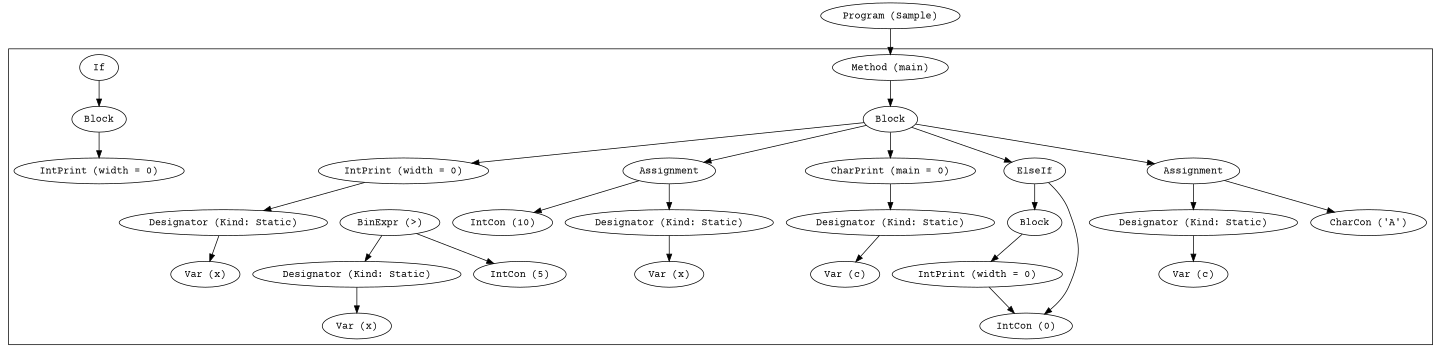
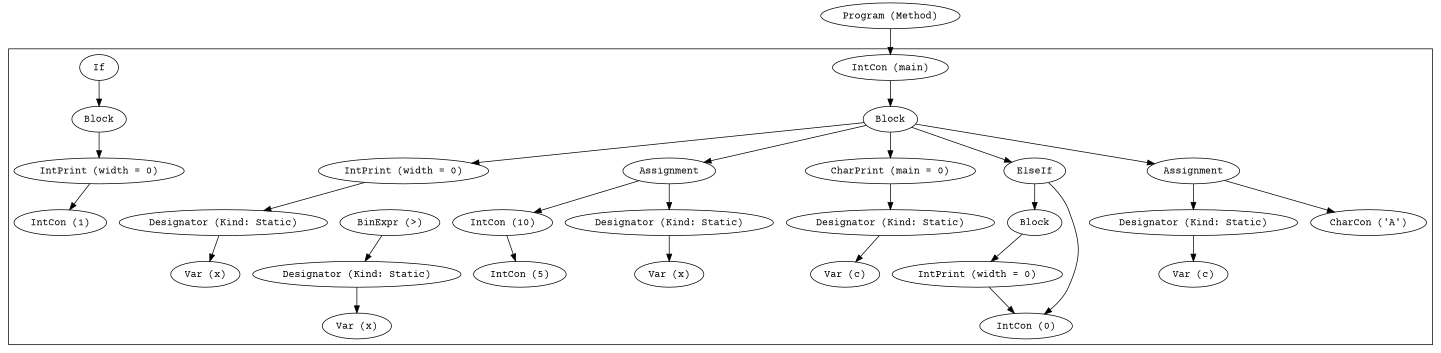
(890, 16) -> (890, 16)
(890, 67) -> (890, 67)
none -> (60, 223)
(452, 247) -> (510, 245)
